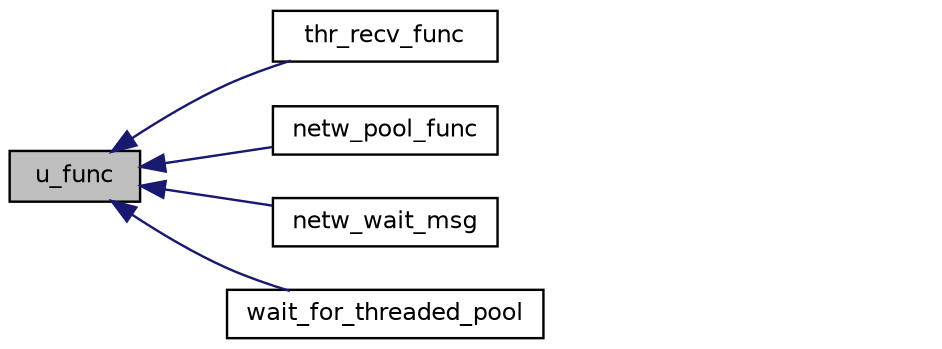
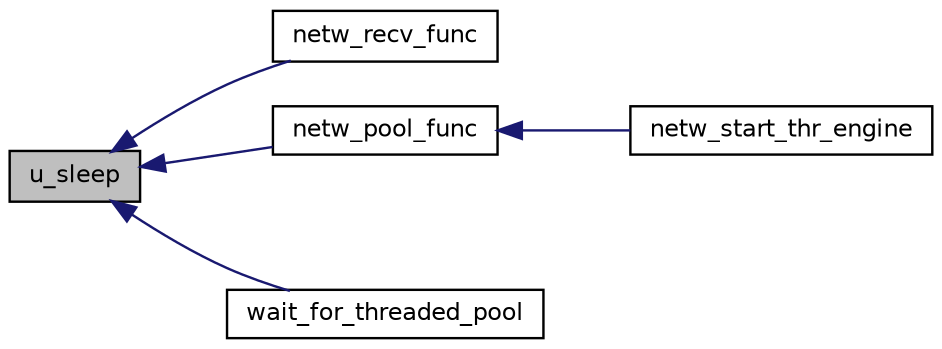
(385, 36) -> (385, 36)
none -> (781, 130)
(75, 176) -> (75, 176)
(385, 222) -> none
